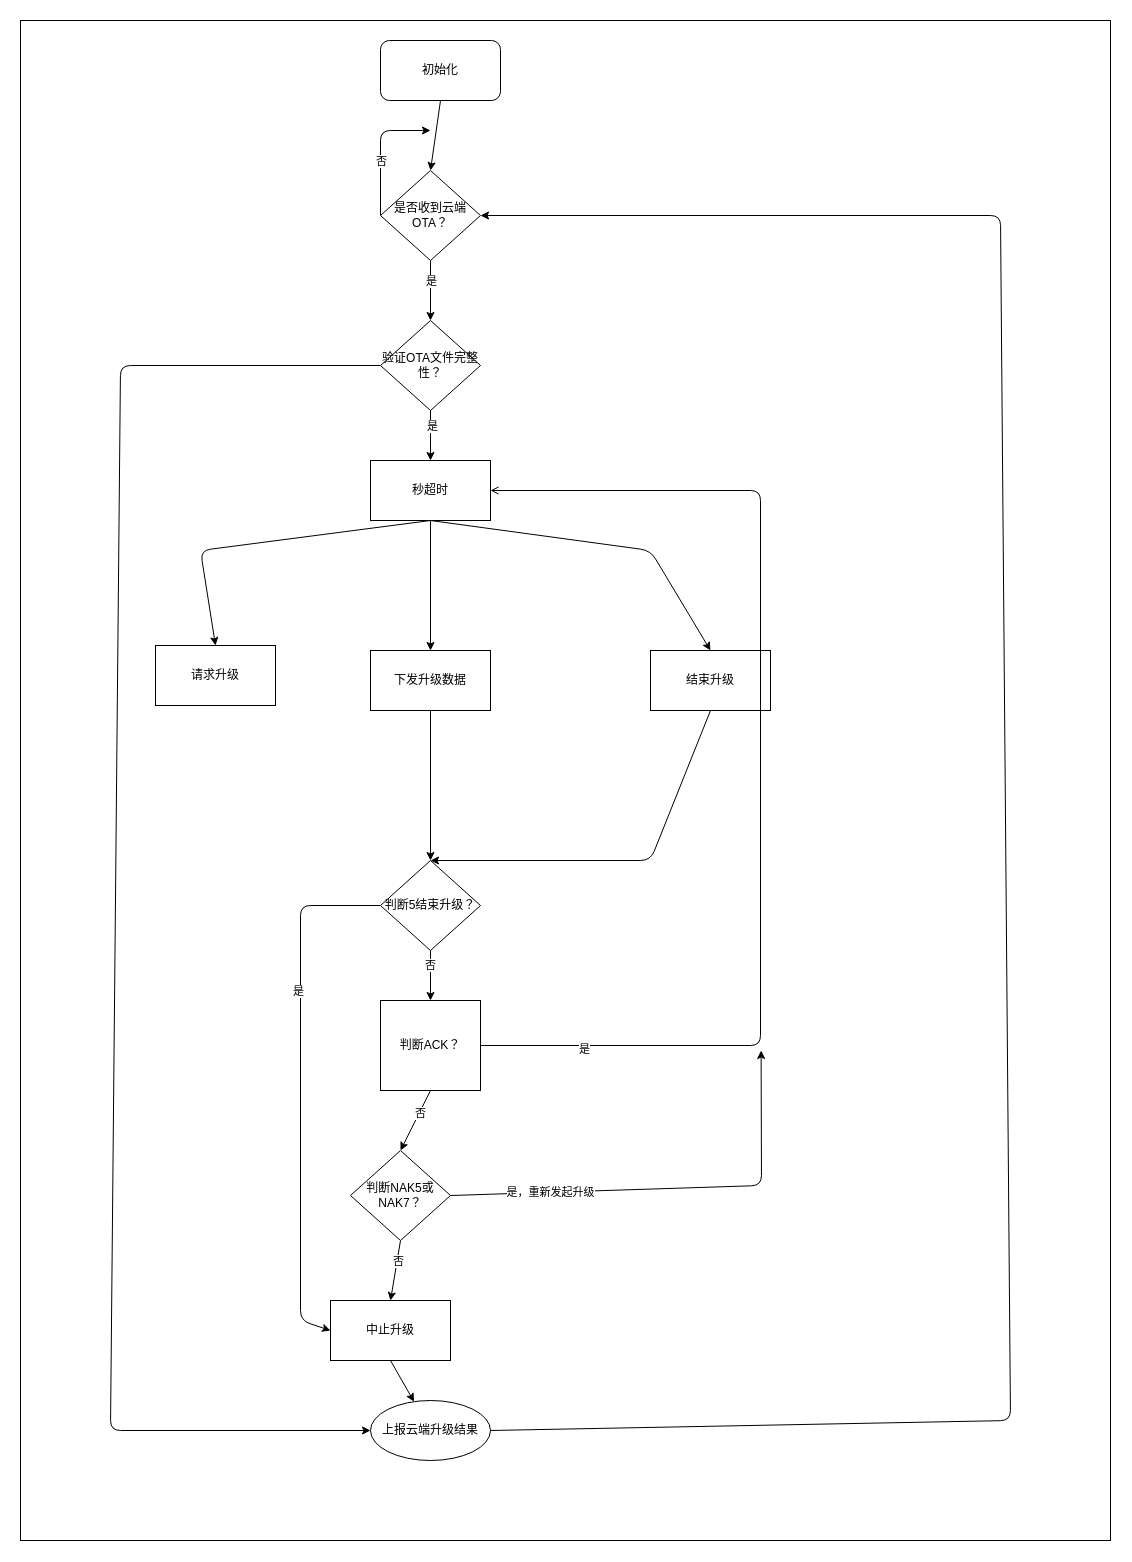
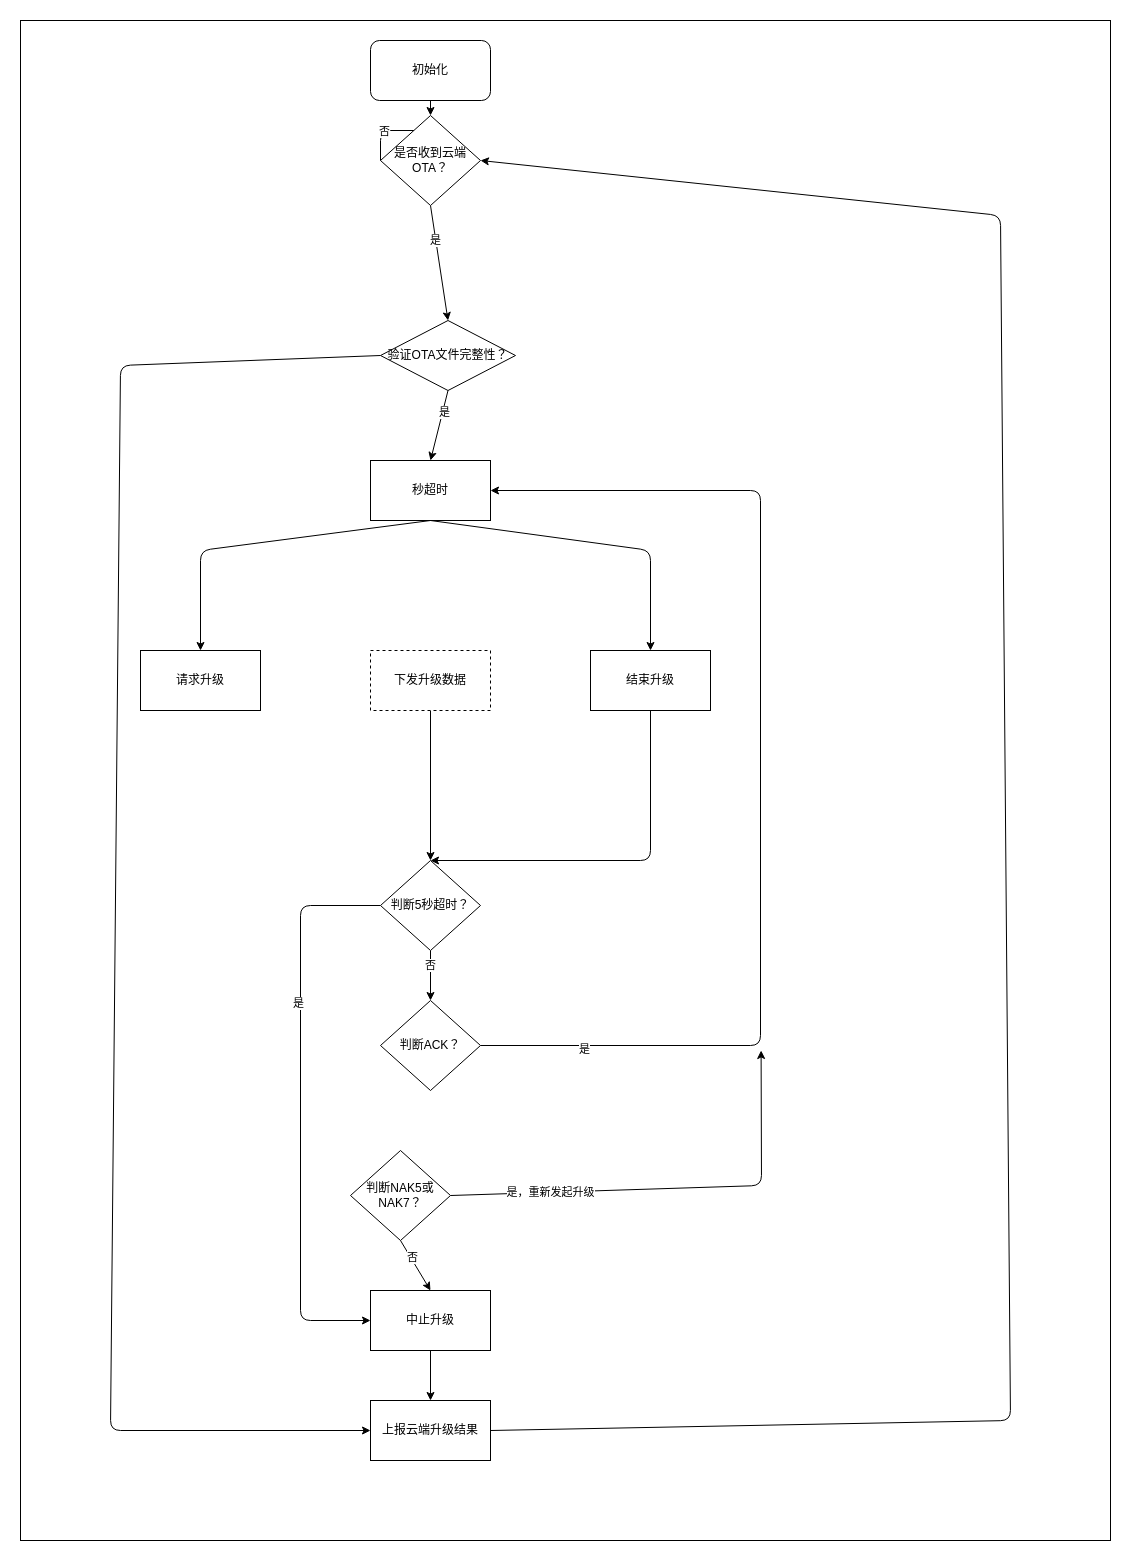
(441, 71) -> (431, 71)
(431, 216) -> (431, 161)
(431, 366) -> (448, 356)
(496, 491) -> (498, 491)
(431, 583) -> none
(216, 676) -> (201, 681)
(431, 681) -> (431, 681)
(711, 681) -> (651, 681)
(431, 906) -> (431, 906)
(431, 1046) -> (431, 1046)
(417, 1118) -> none
(391, 1331) -> (431, 1321)
(431, 1431) -> (431, 1431)
